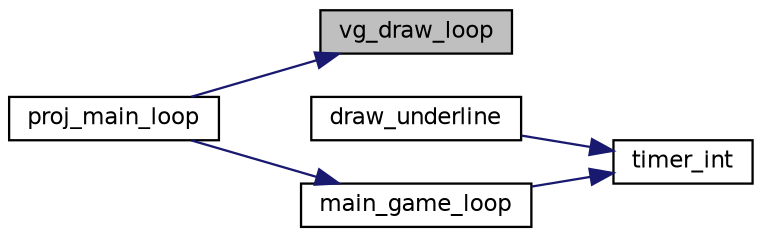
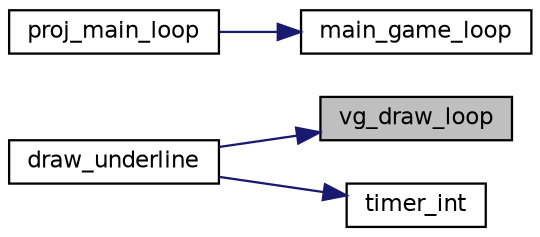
(254, 78) -> (258, 141)
(561, 182) -> none
